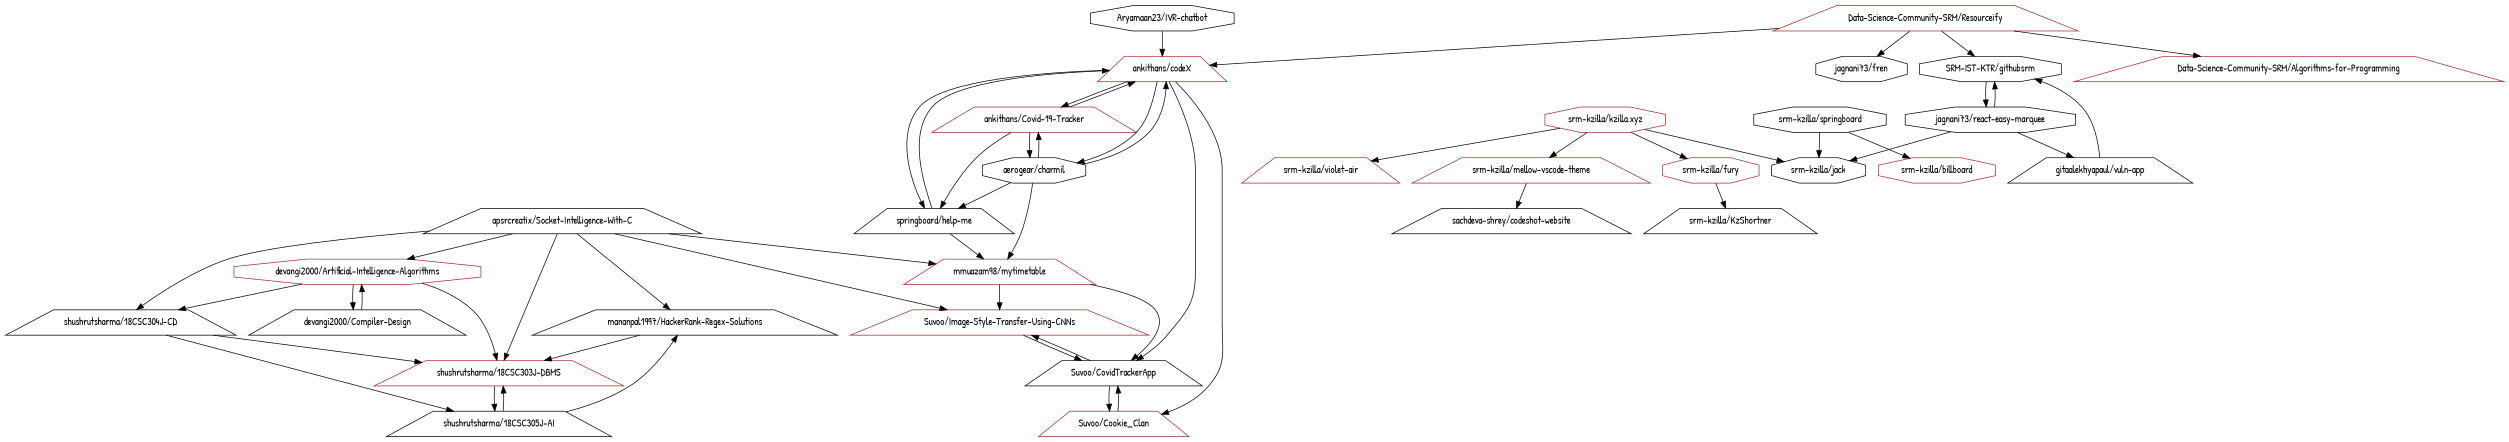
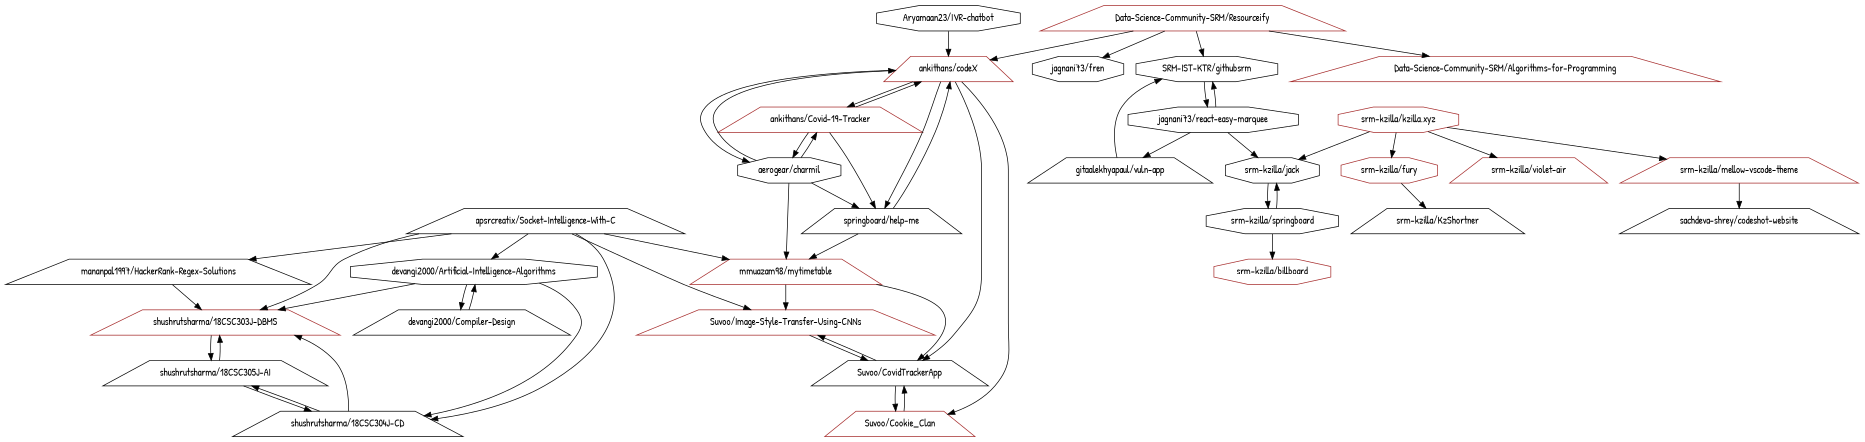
none -> (1268, 192)
(357, 272) -> (474, 272)
(627, 388) -> (274, 398)
